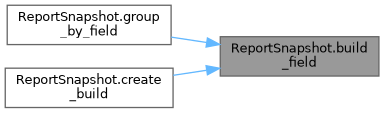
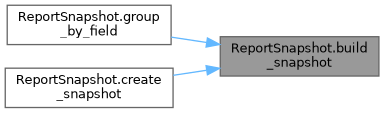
(300, 56) -> (300, 56)
(89, 88) -> (89, 88)
